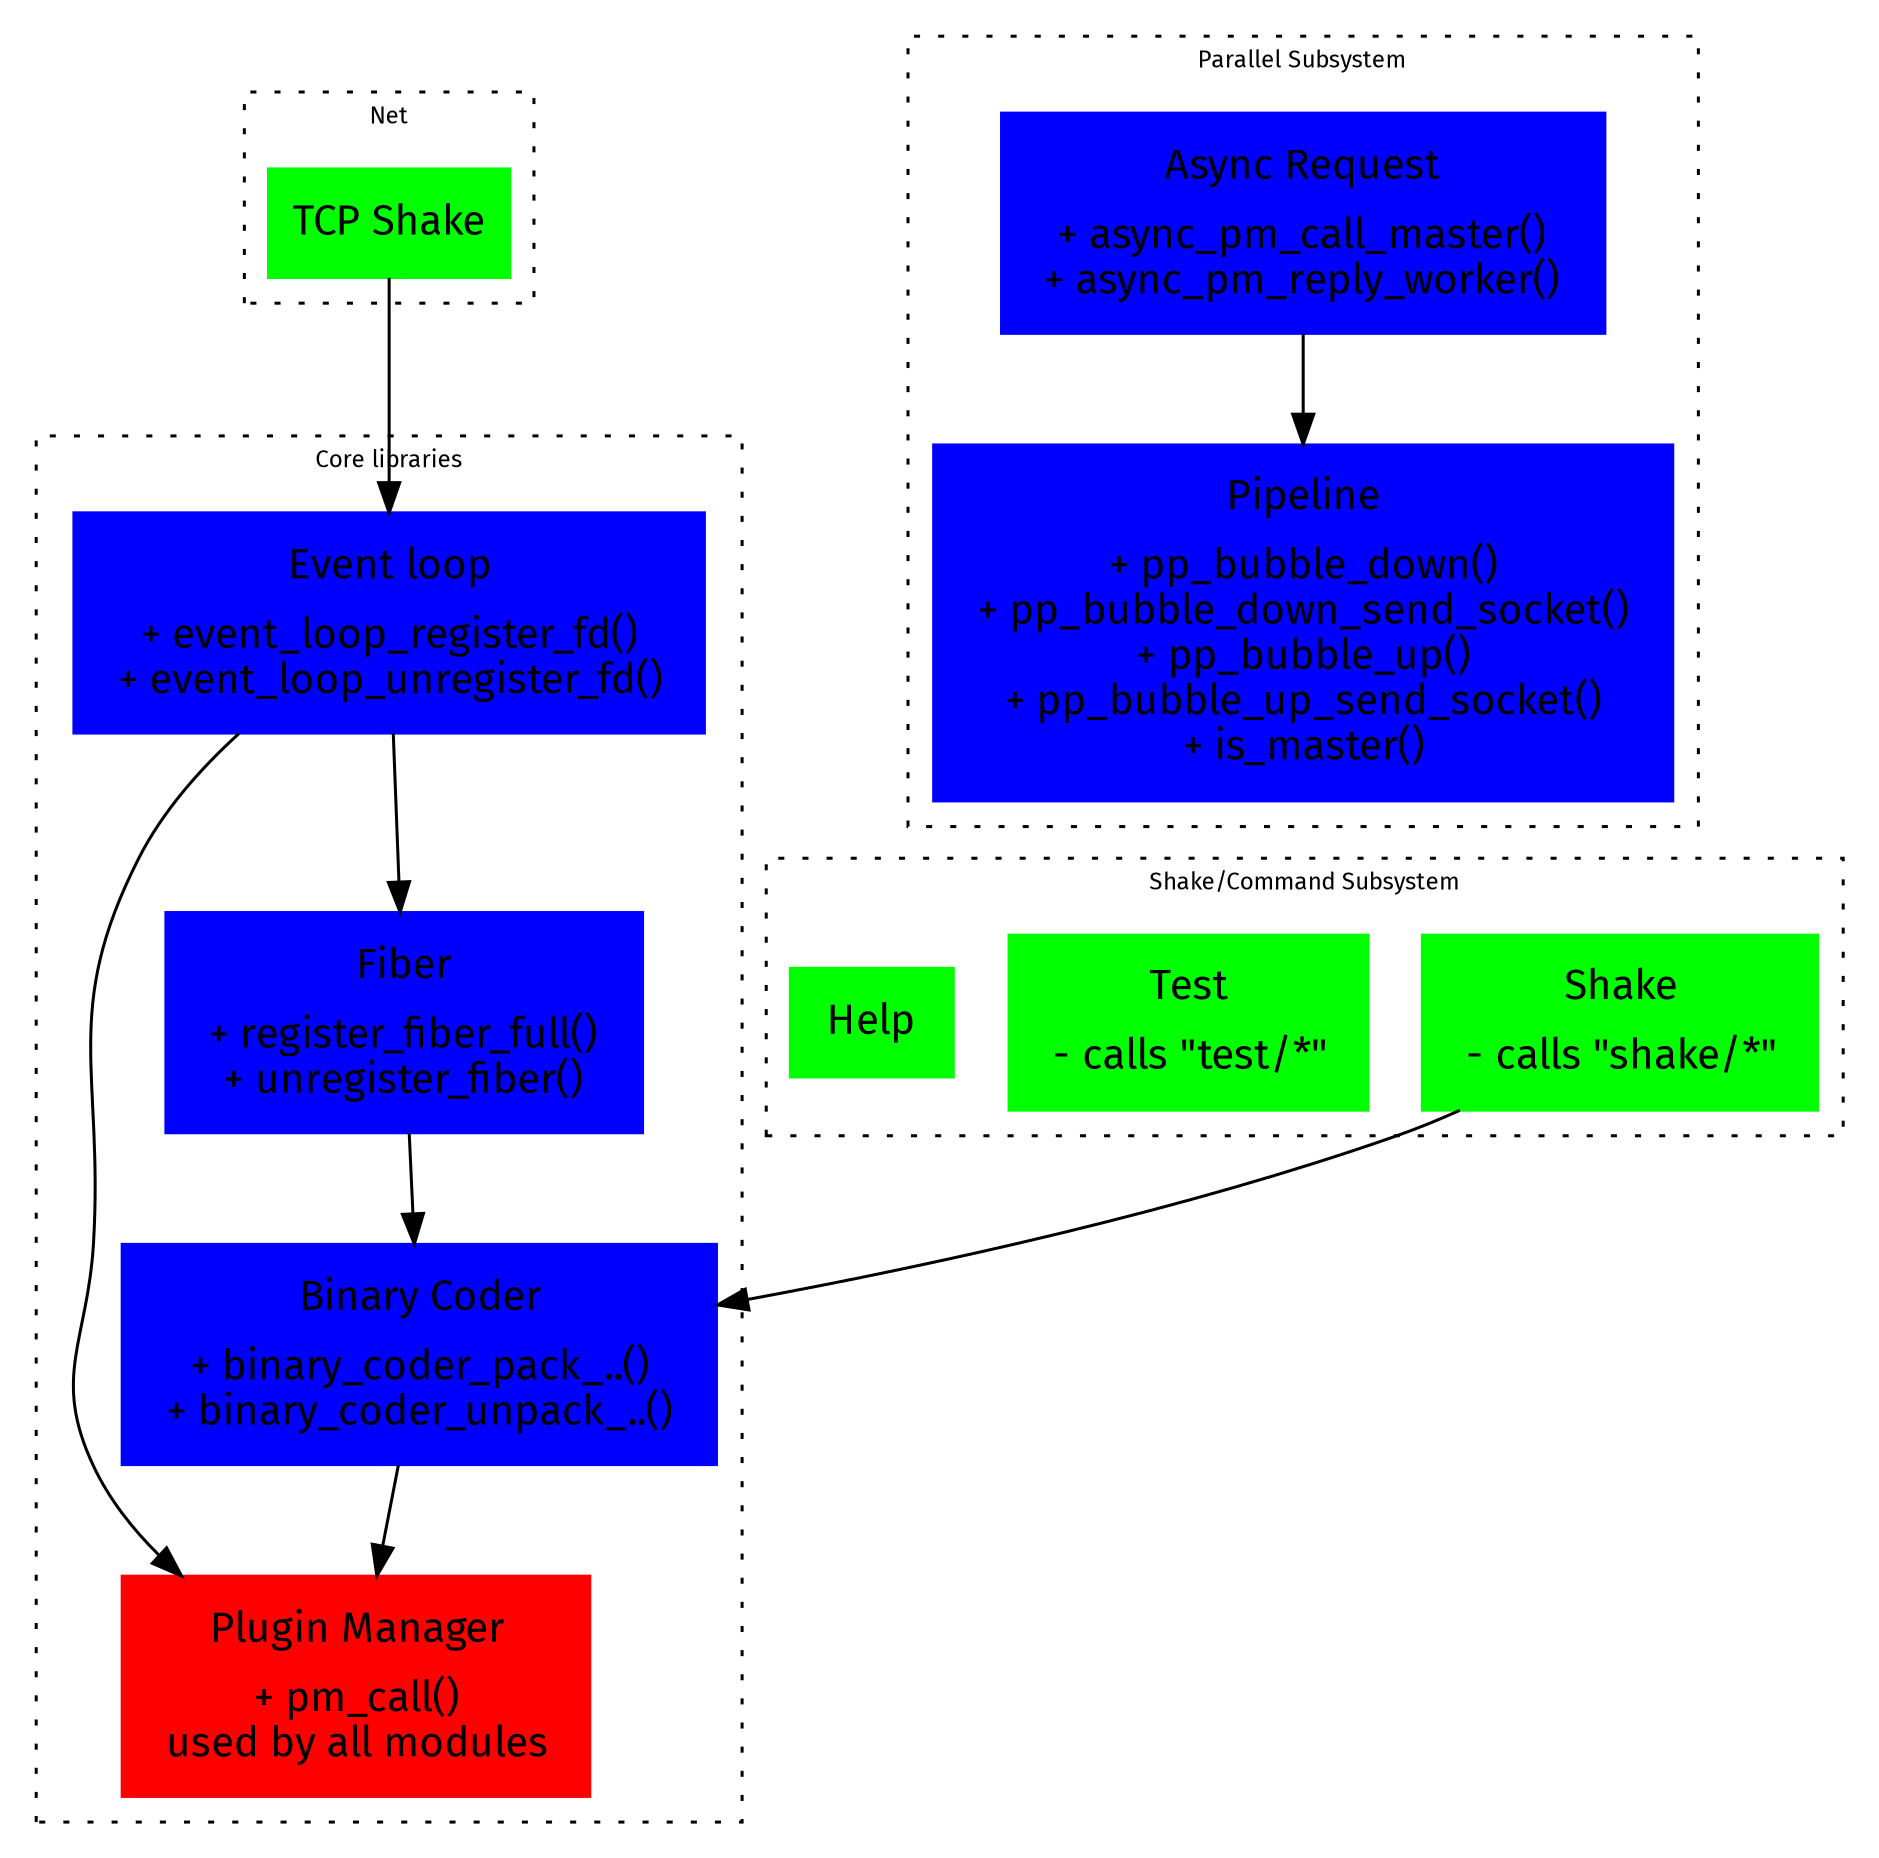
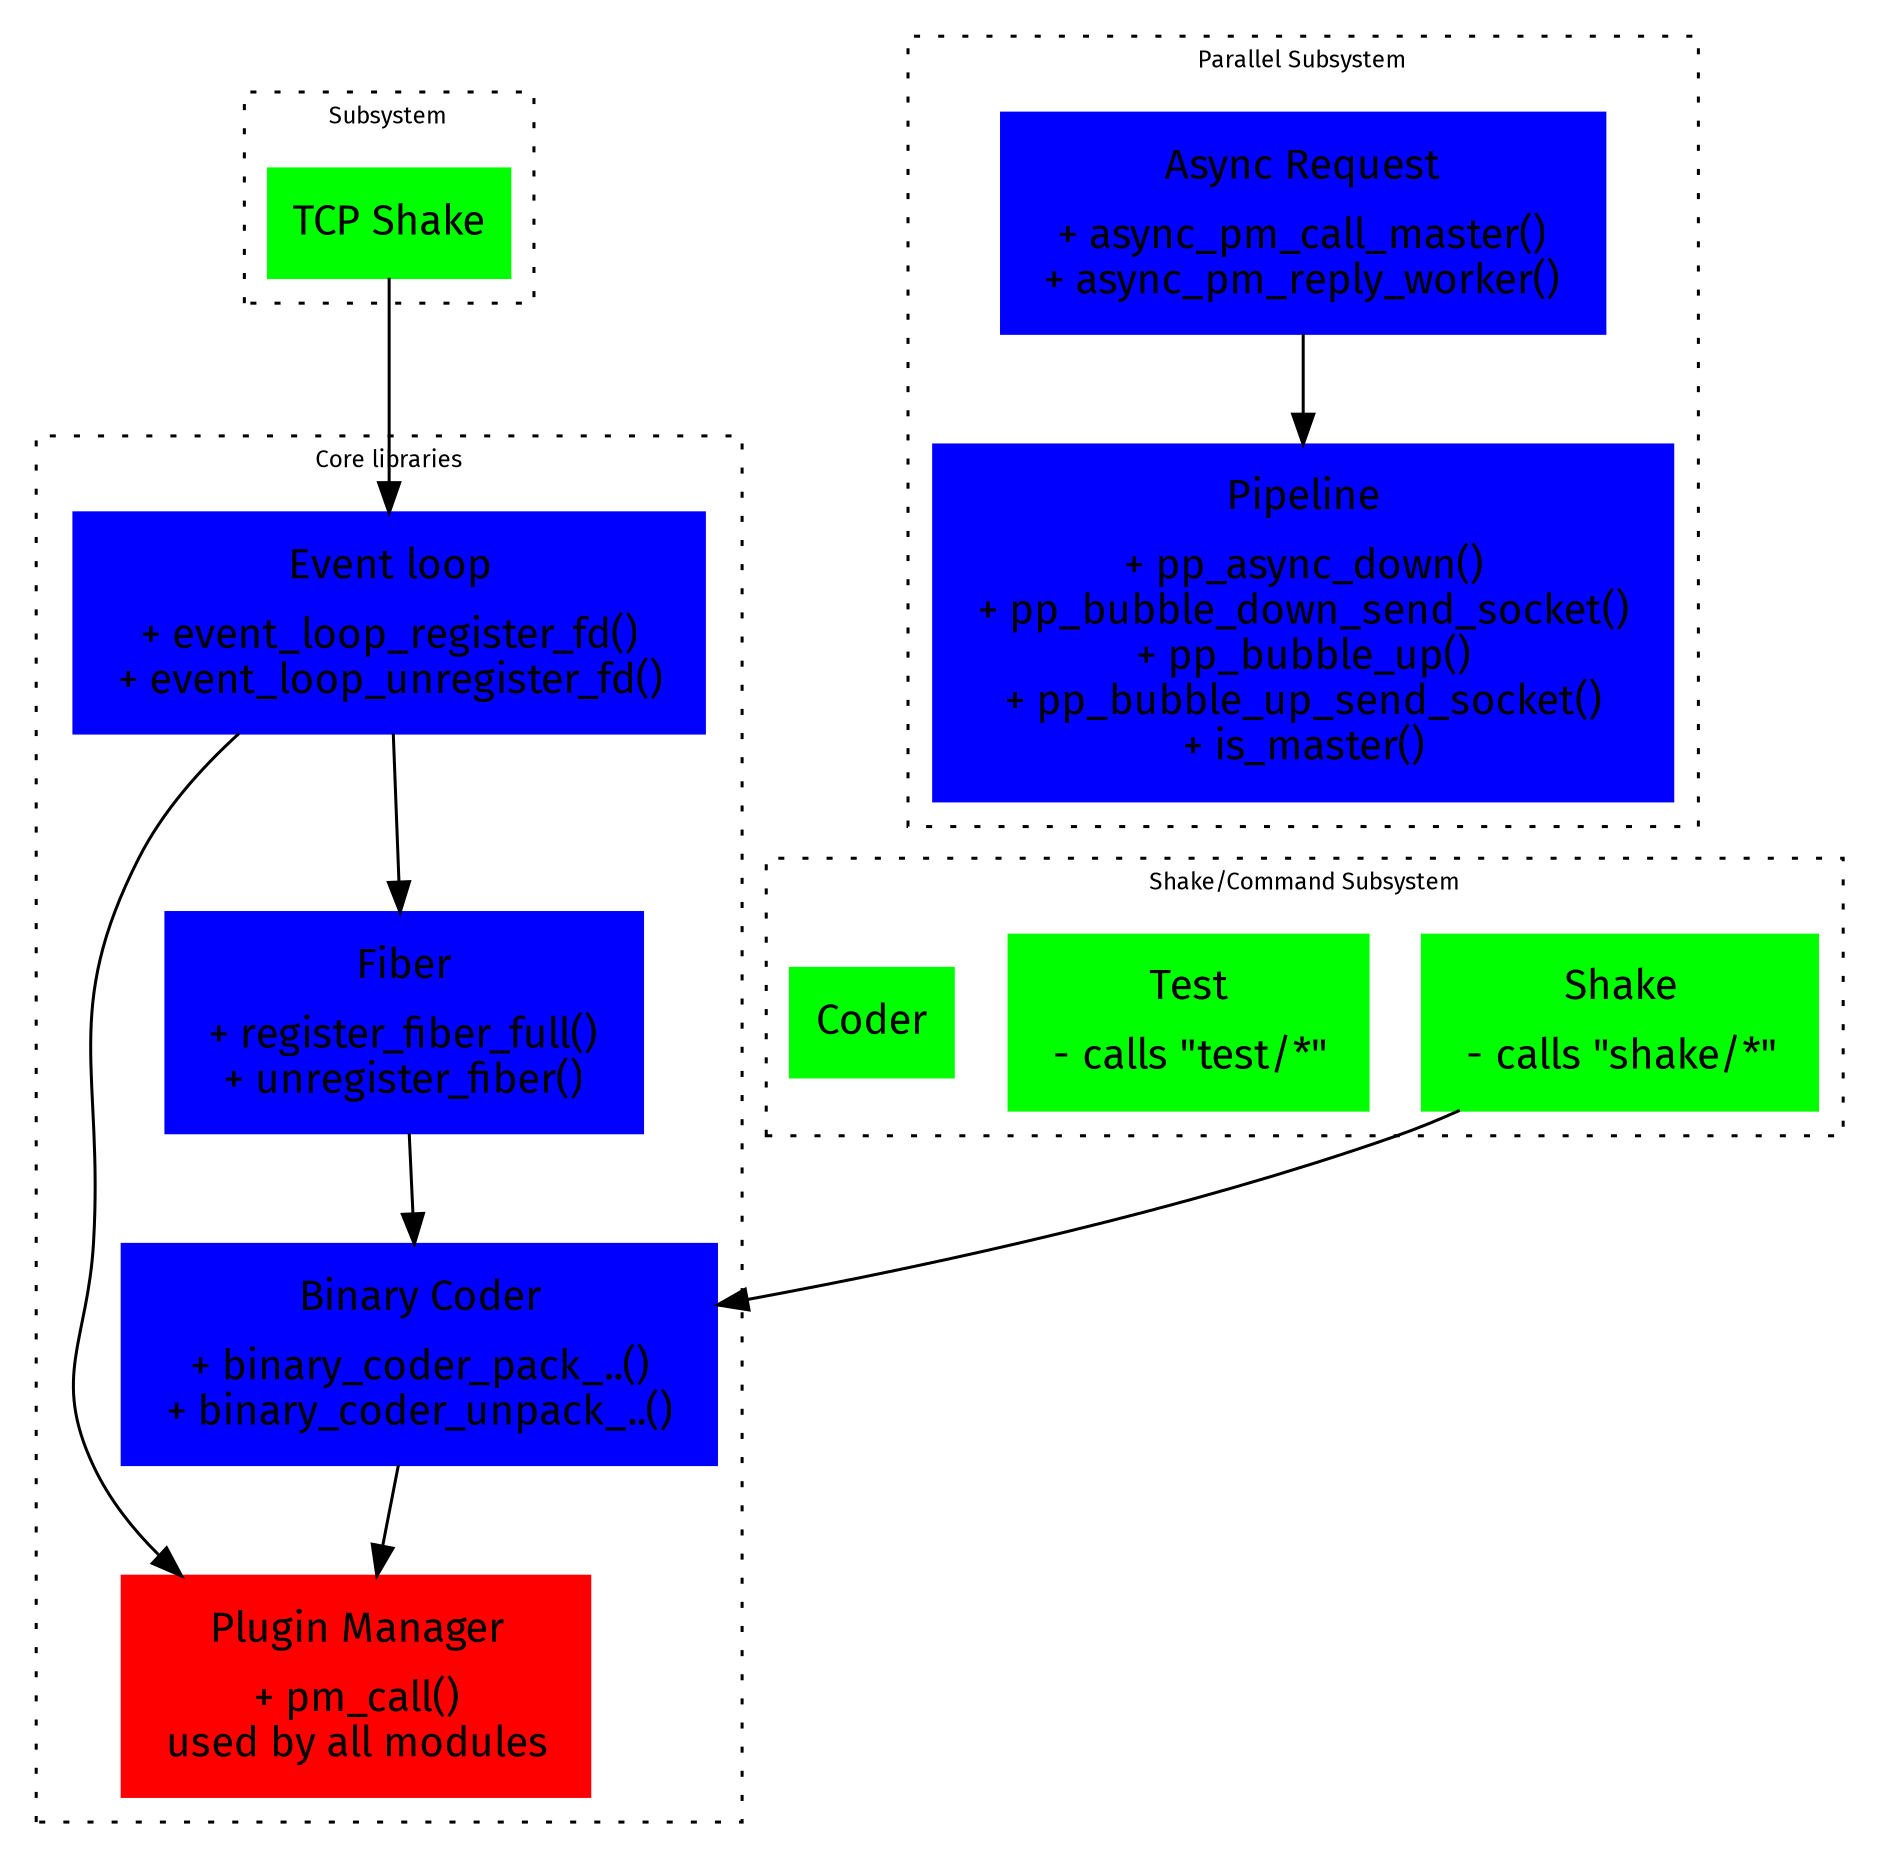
(389, 118) -> (389, 118)
(1305, 566) -> (1305, 566)
(872, 1023) -> (872, 1023)
